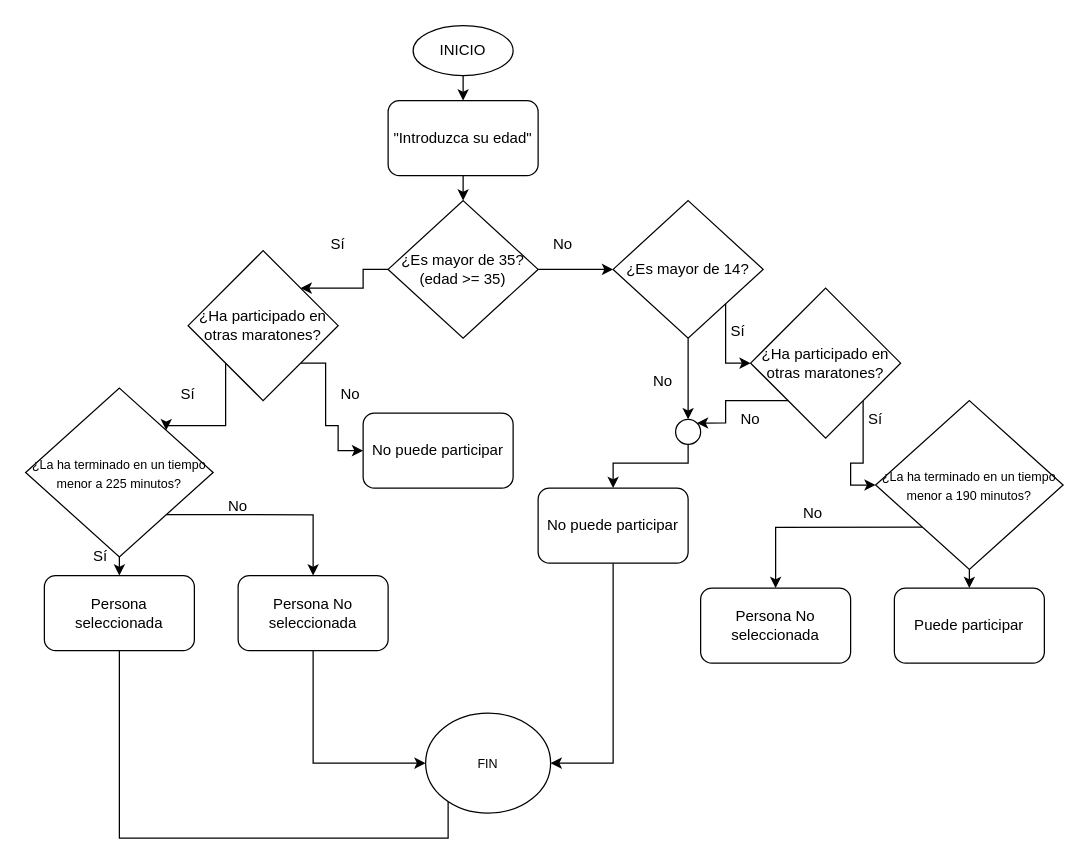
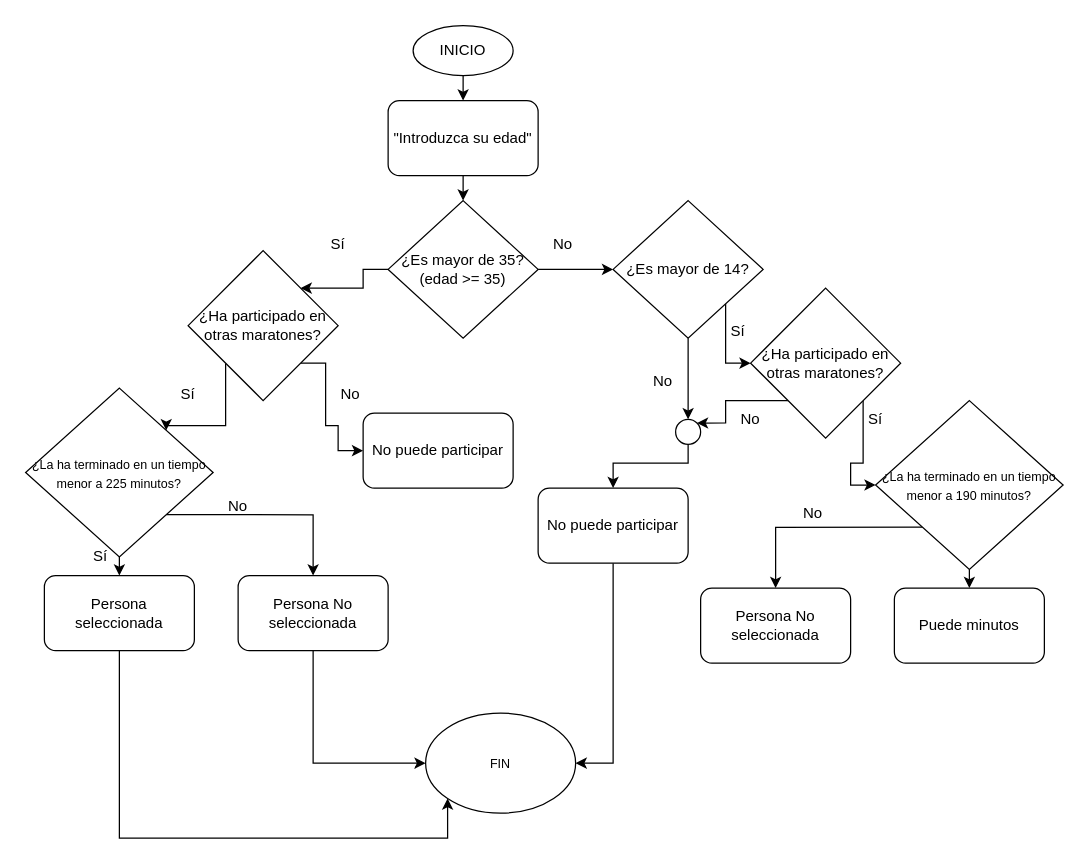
(969, 626) -> (969, 626)
(488, 763) -> (501, 763)
